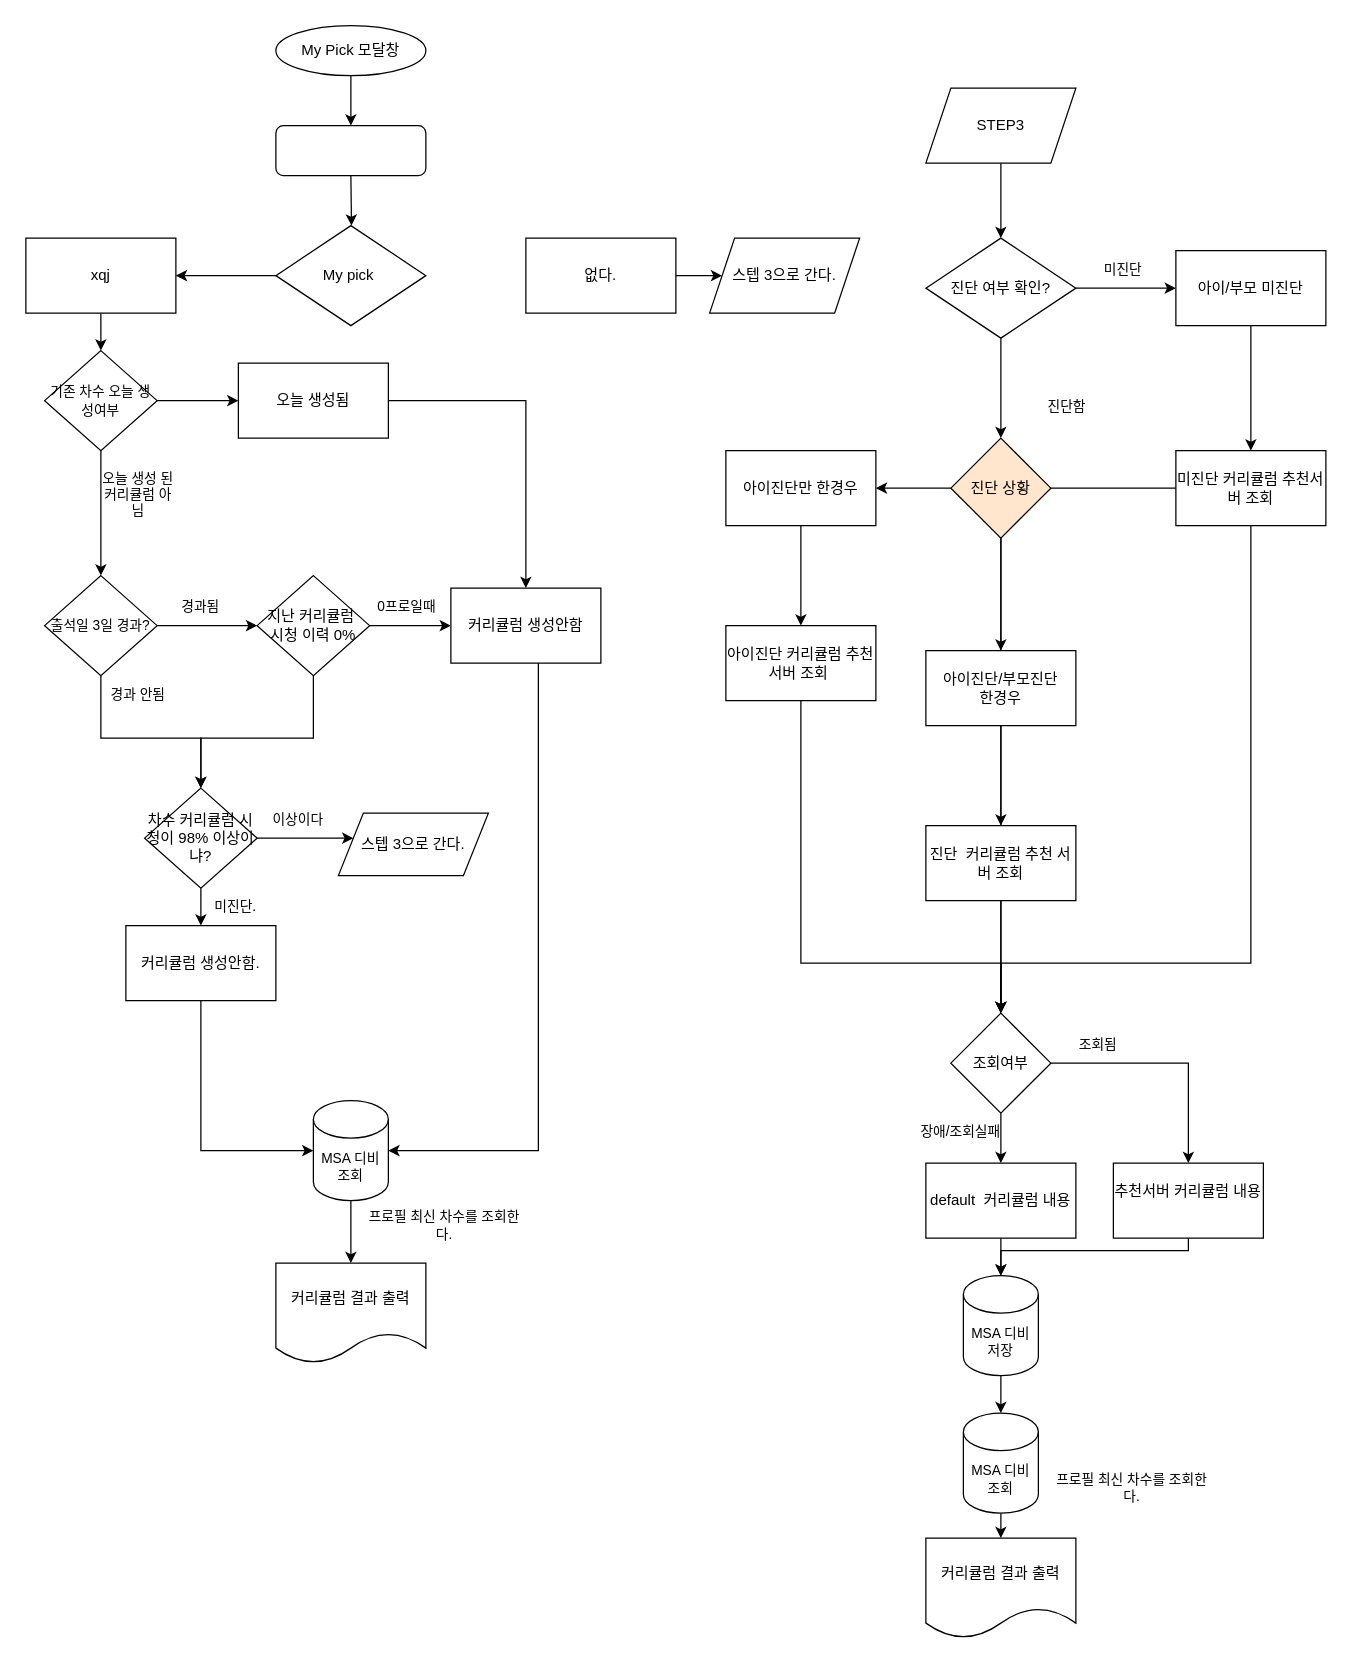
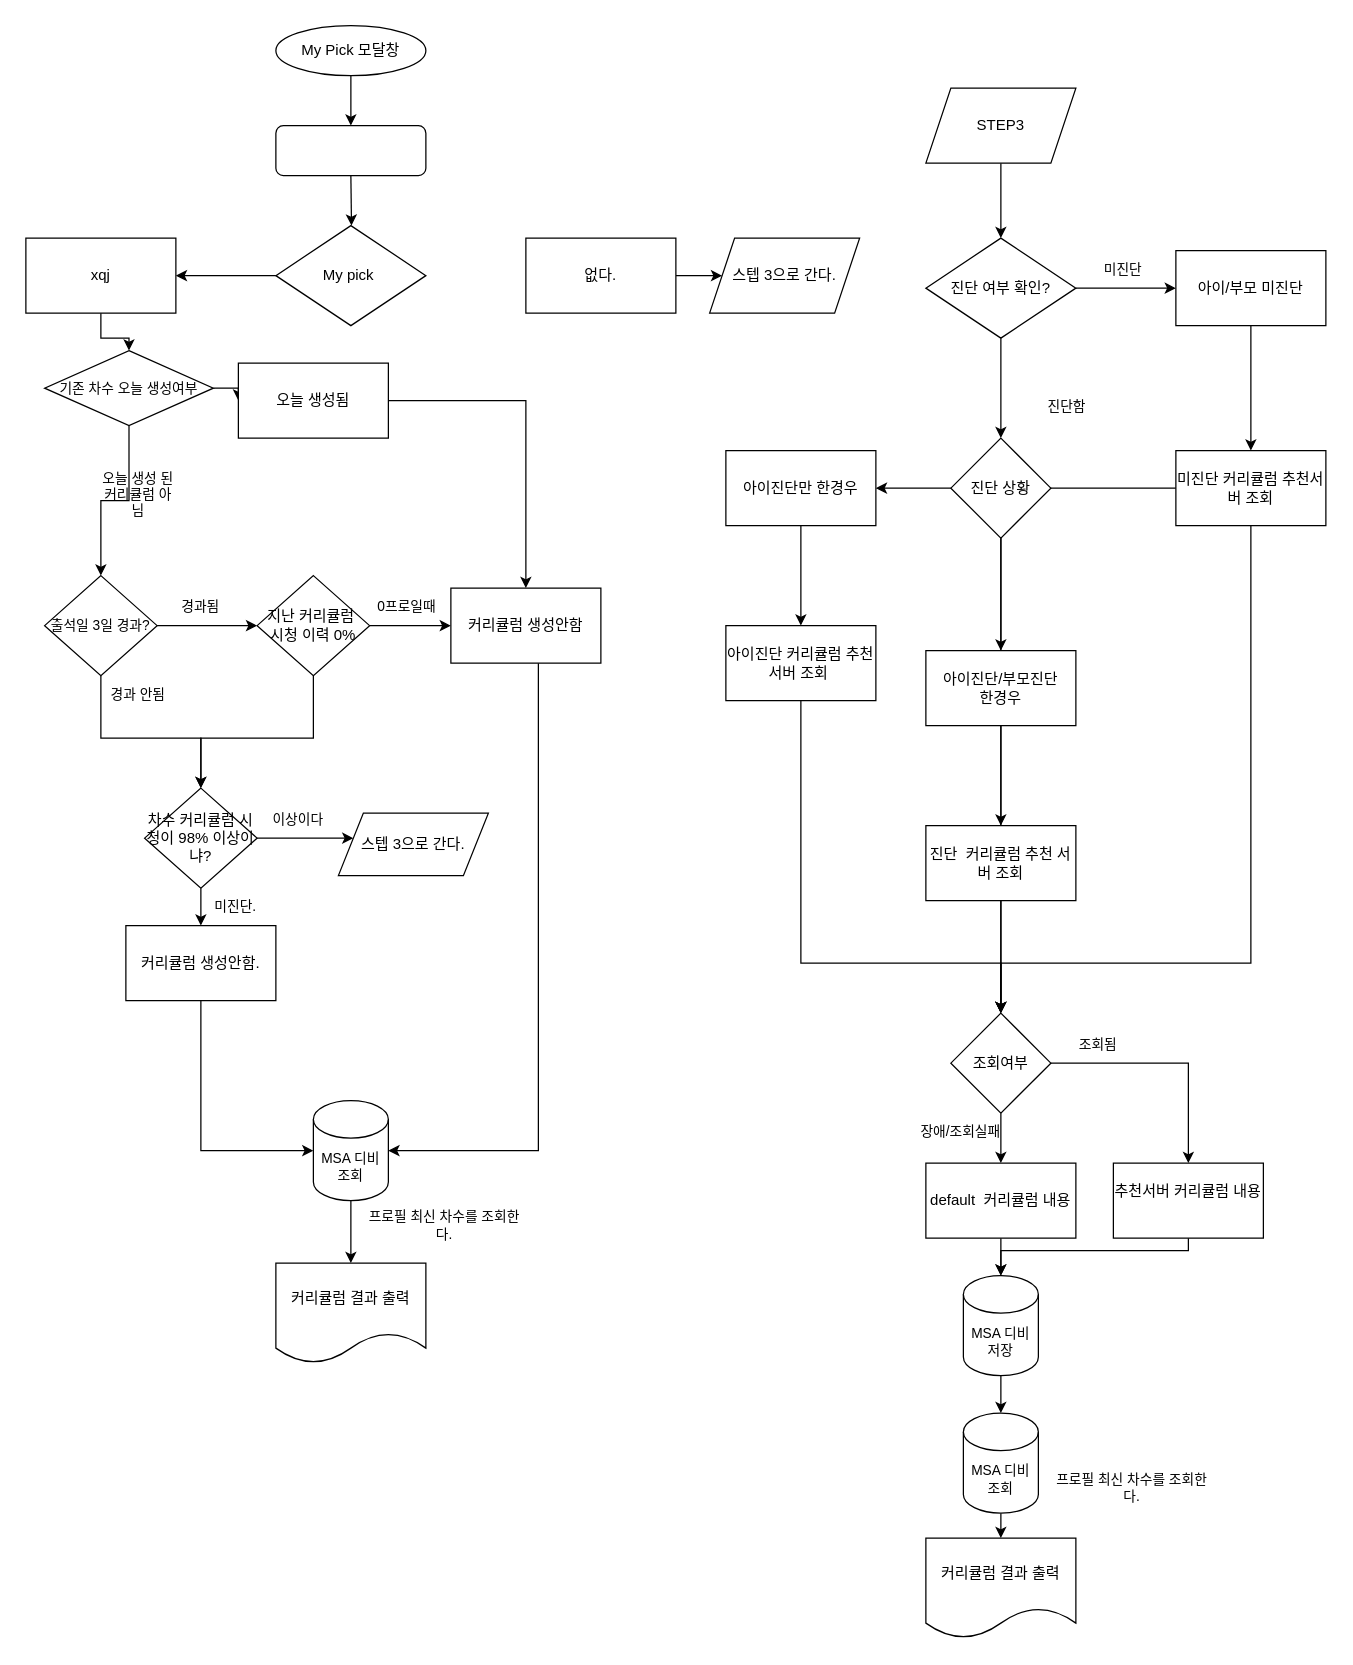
(101, 401) -> (129, 388)
(1001, 488) -> (1001, 488)
